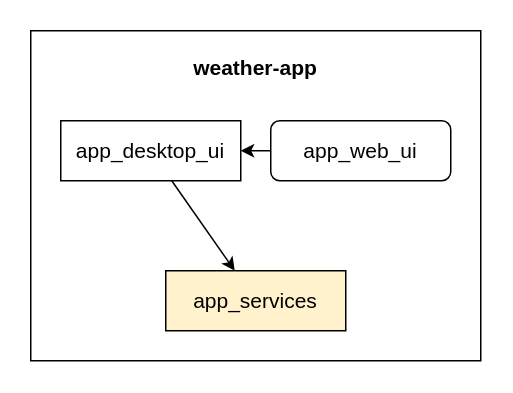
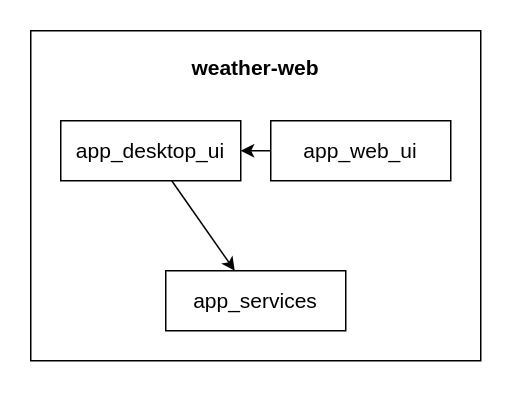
(256, 68) -> (256, 68)
(361, 151) -> (361, 151)
(256, 301) -> (256, 301)
